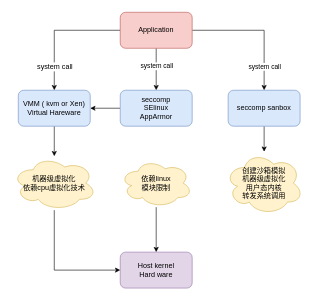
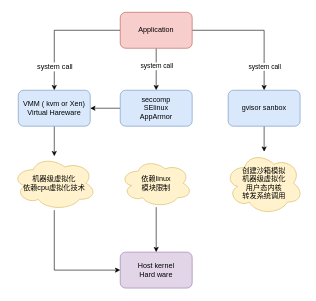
(264, 108) -> (264, 108)
